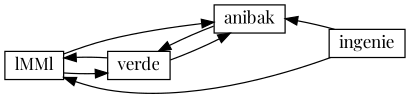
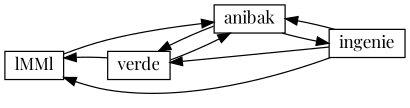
none -> (299, 37)
(80, 74) -> (256, 54)
